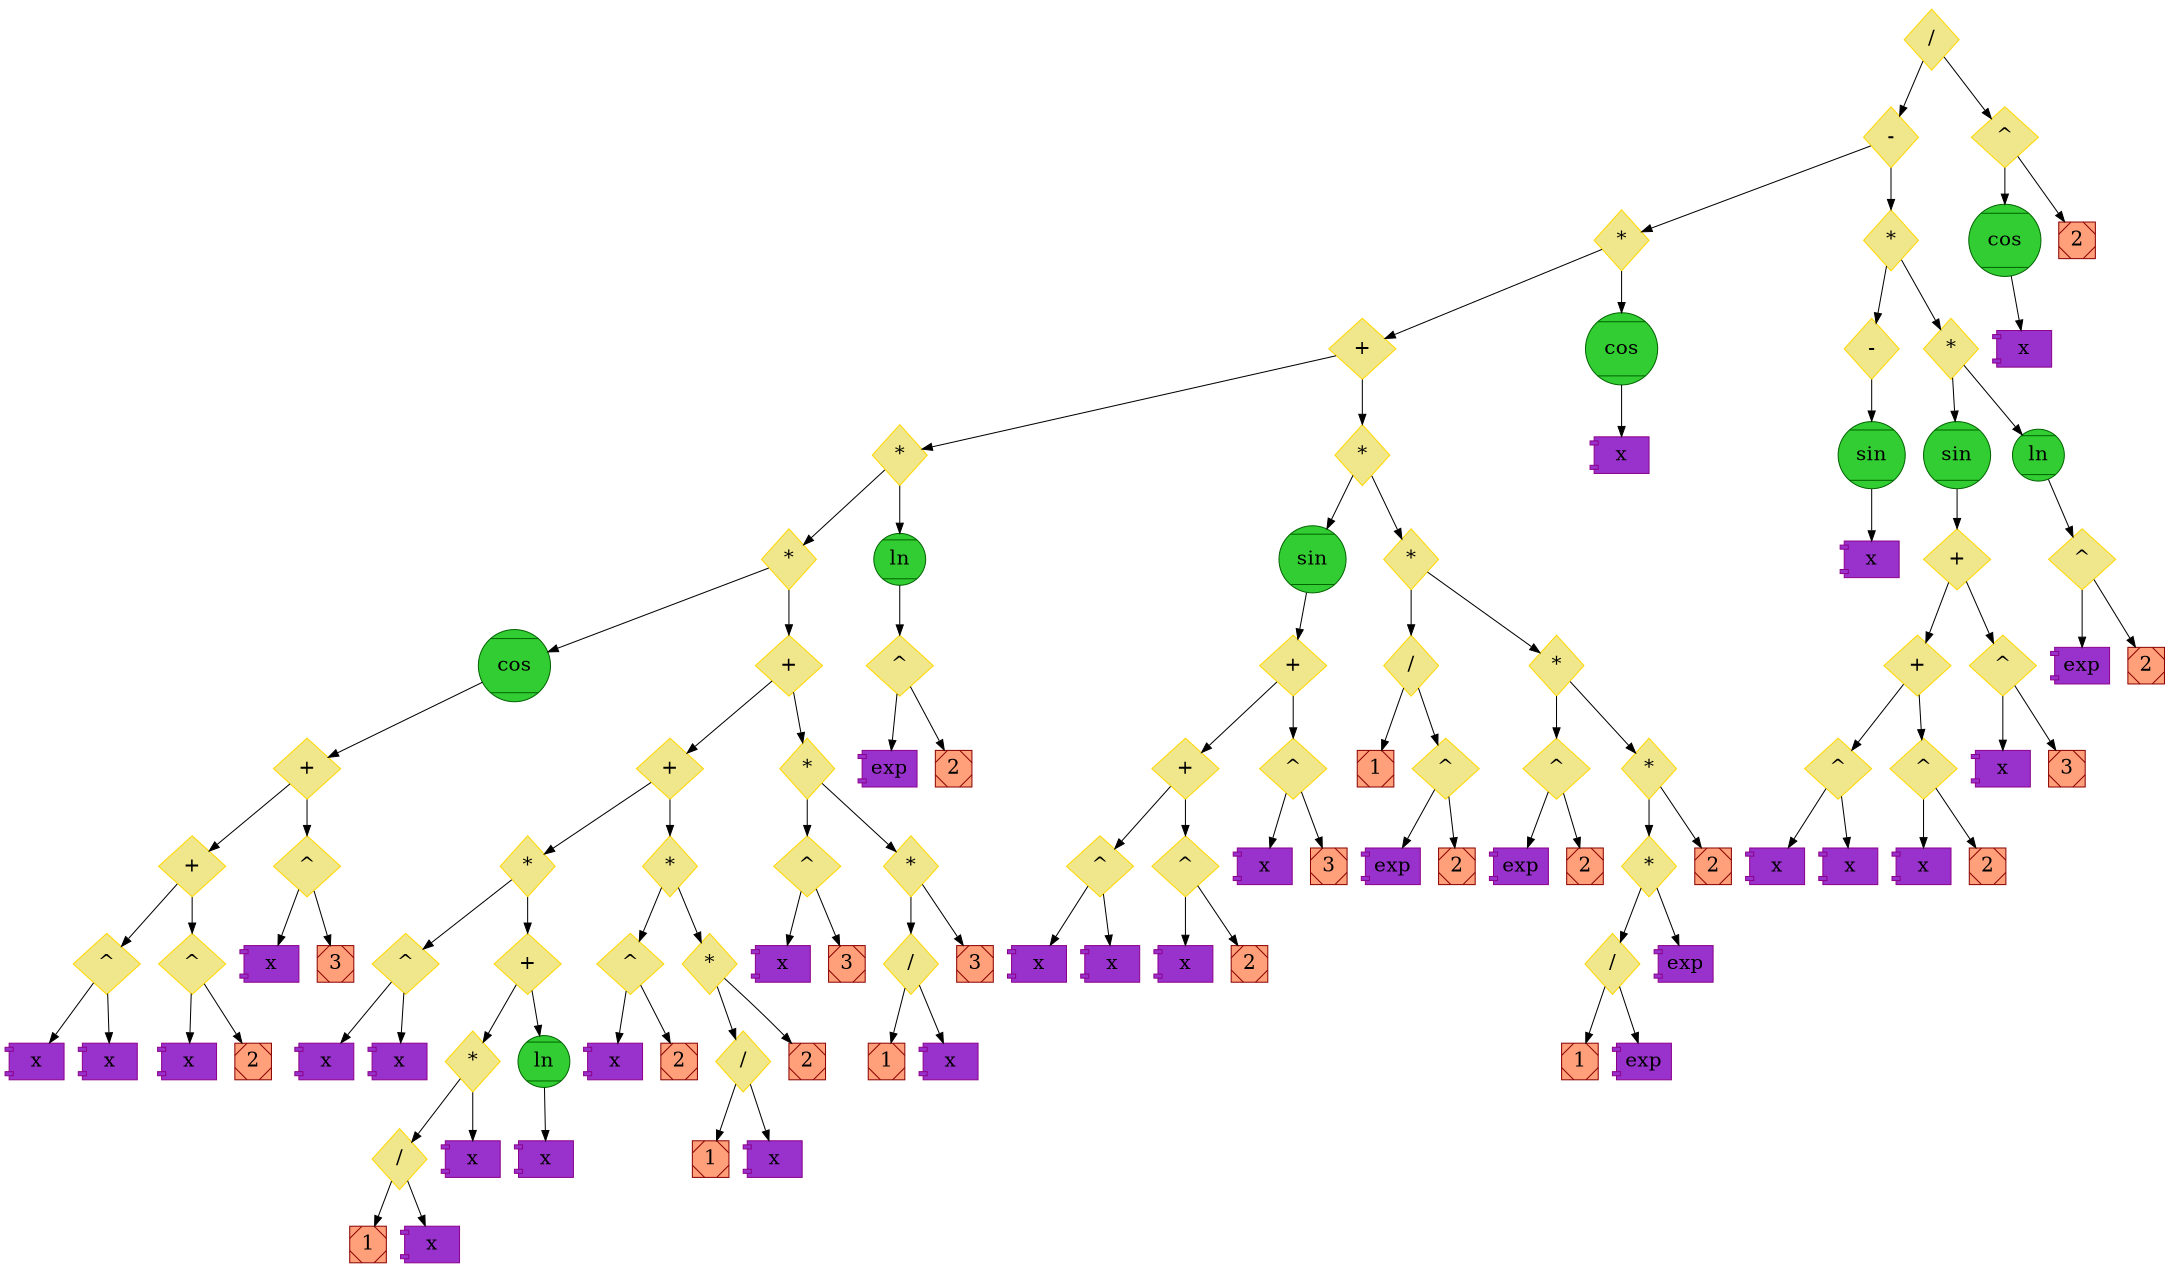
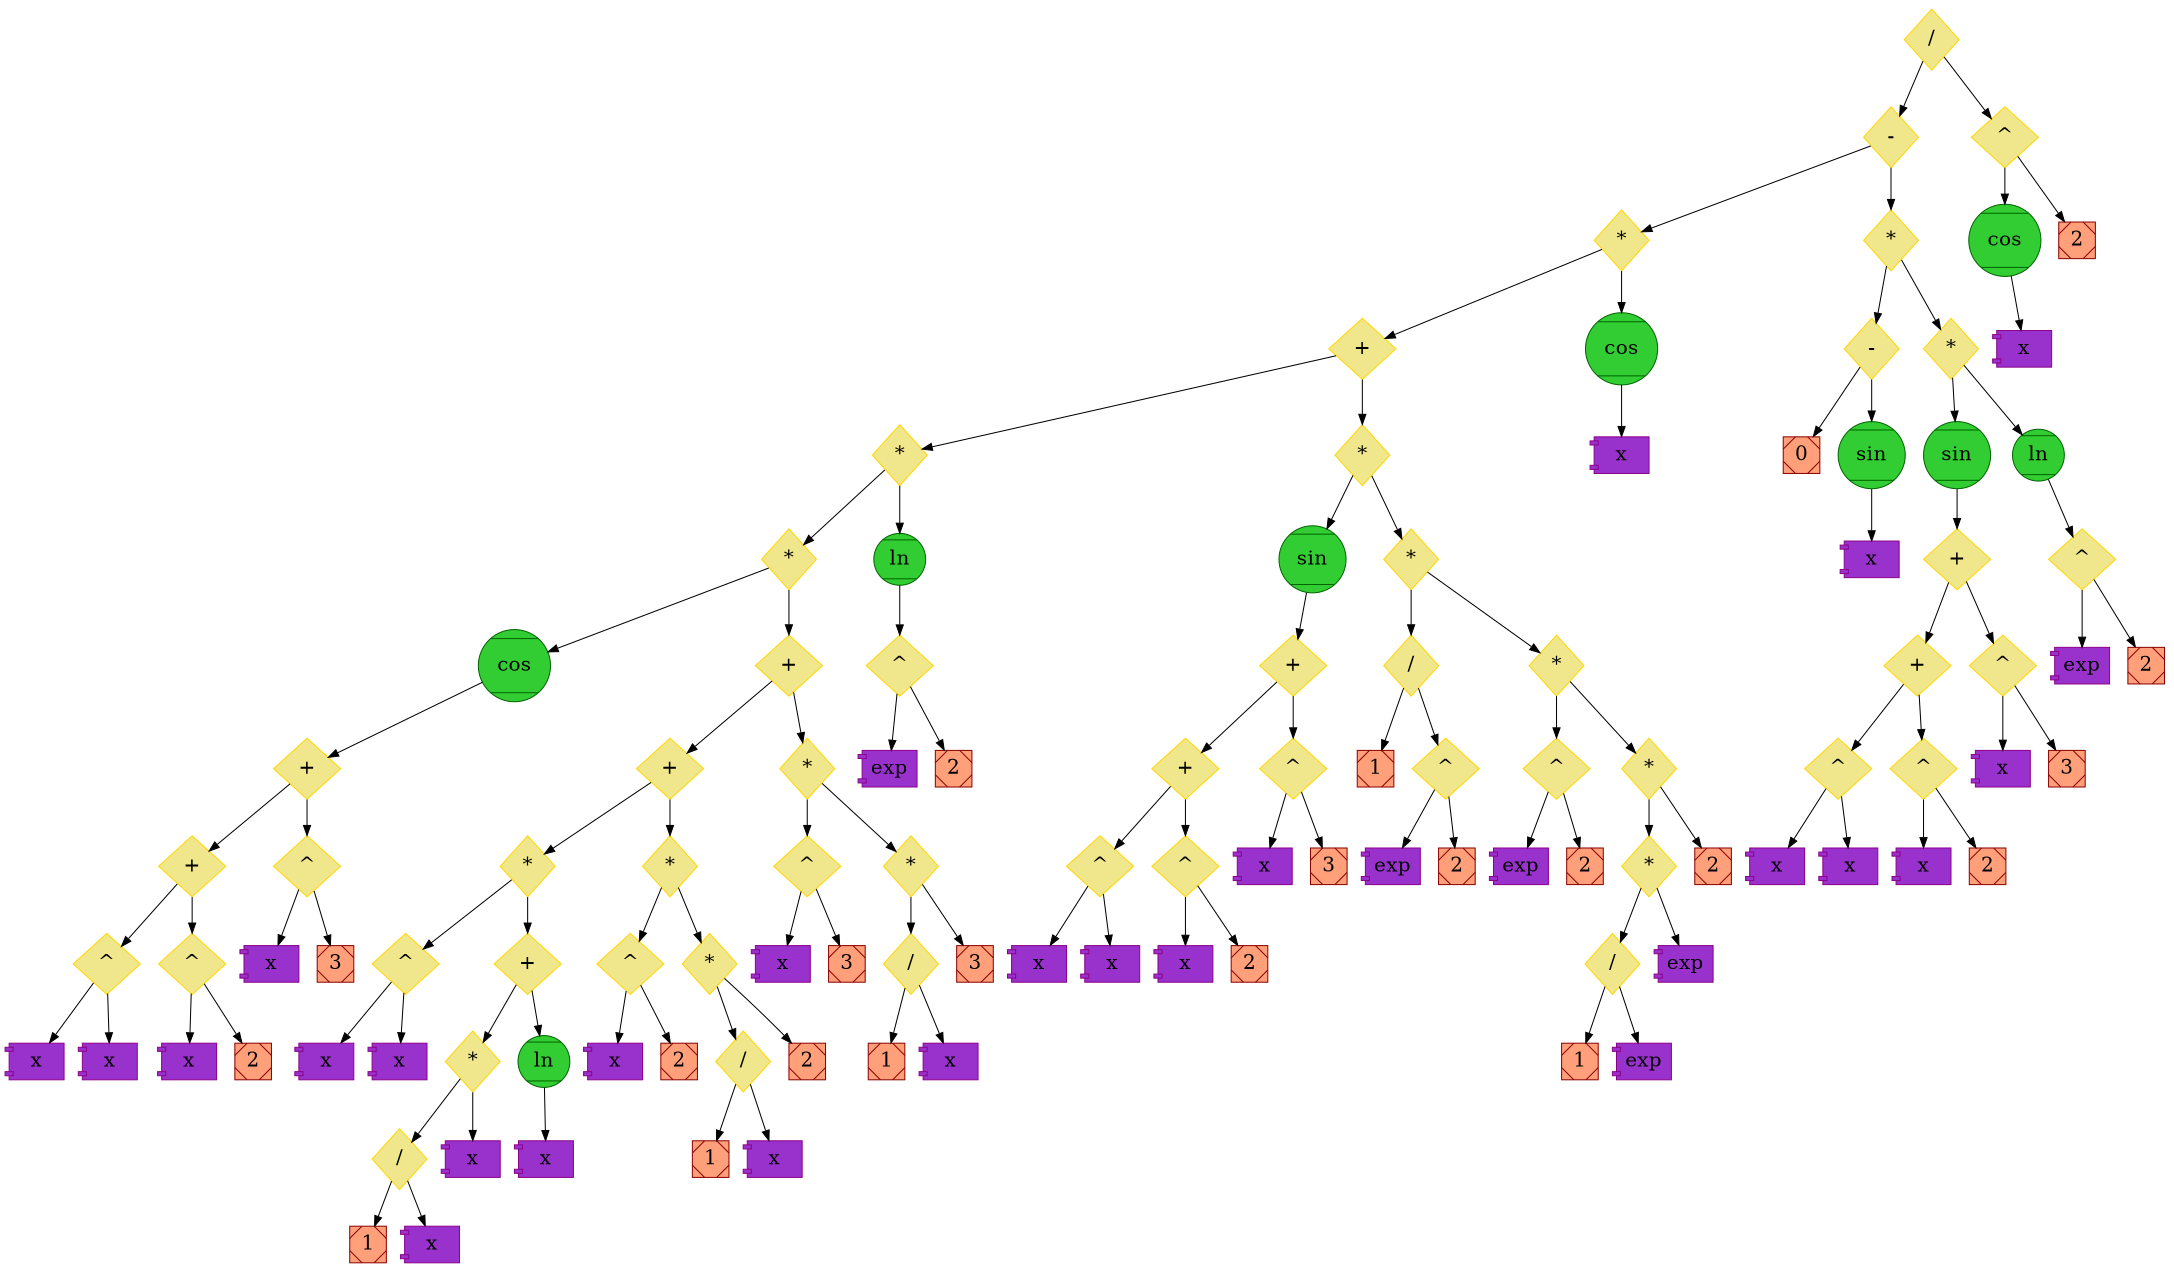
none -> (1802, 455)
